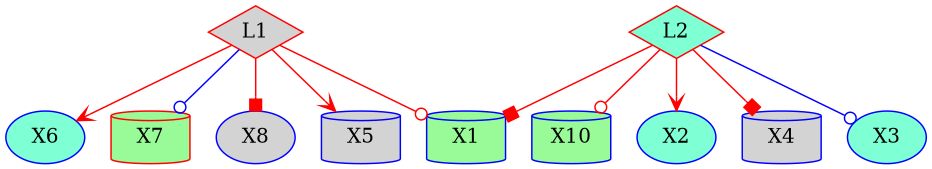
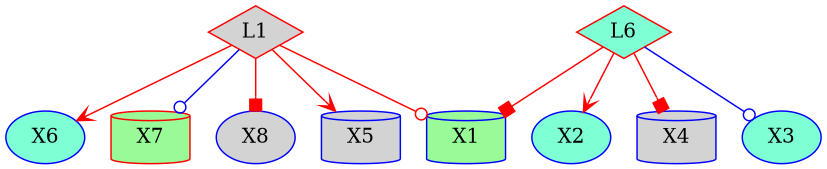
(676, 32) -> (624, 32)
(571, 137) -> none
